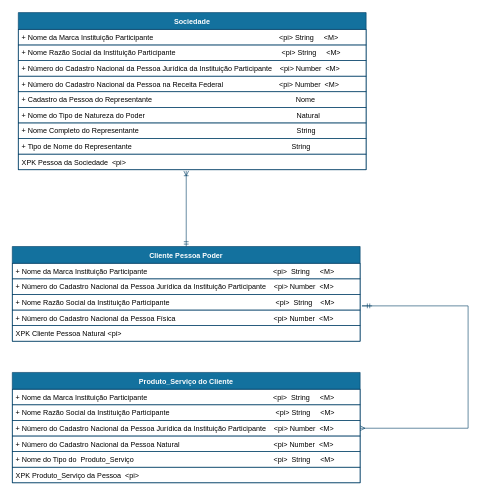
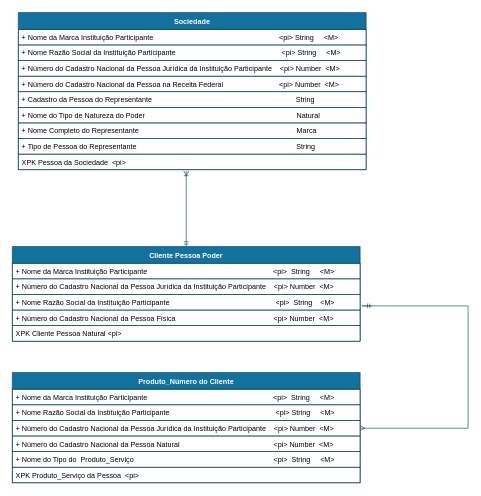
(211, 100) -> (214, 100)
(215, 131) -> (214, 131)
(213, 146) -> (218, 146)
(186, 381) -> (186, 381)
